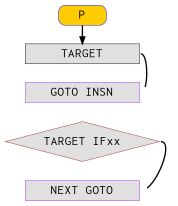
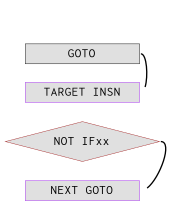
(82, 15) -> none
(82, 54) -> (82, 54)
(82, 92) -> (82, 92)
(82, 142) -> (82, 142)
